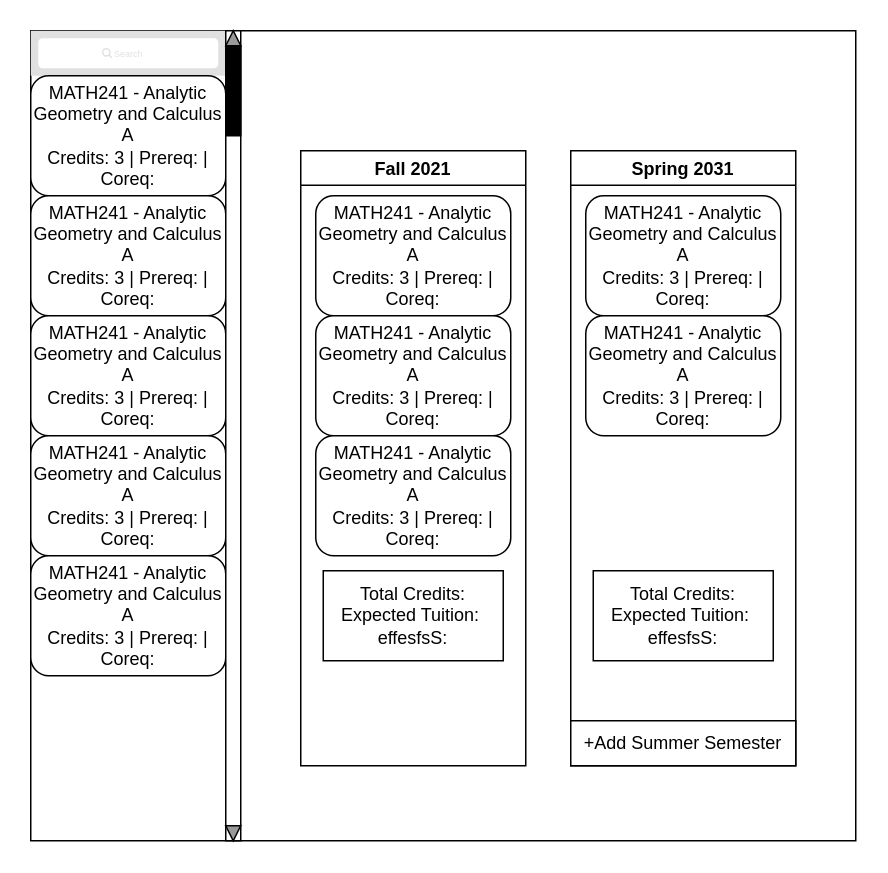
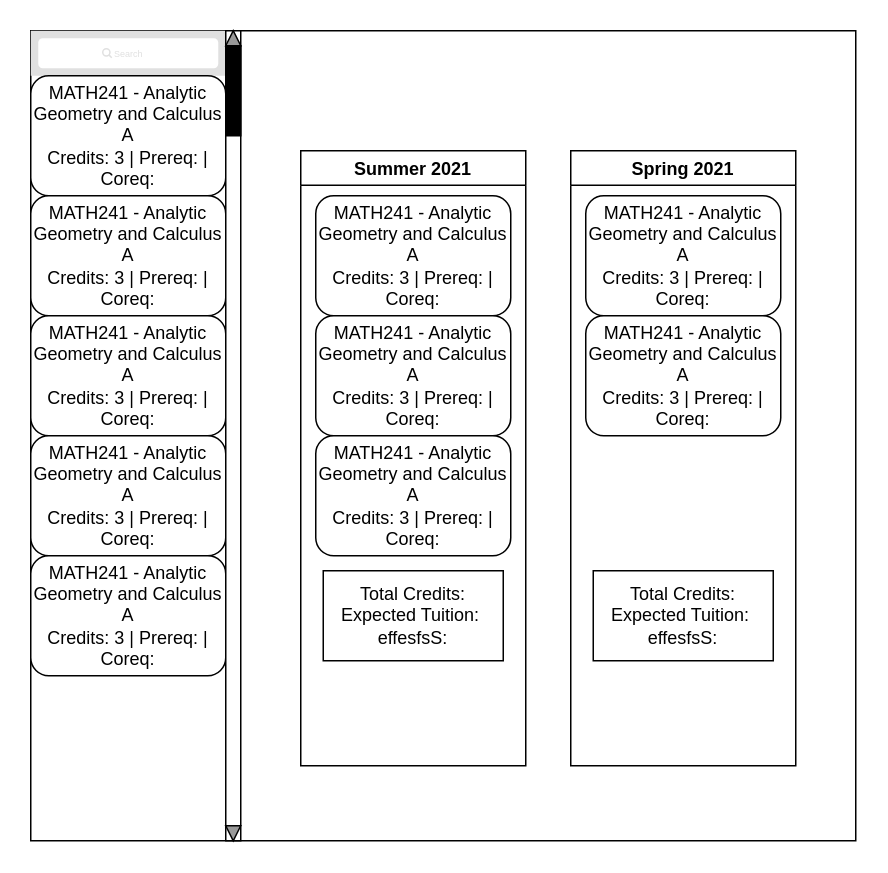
(413, 169) -> (413, 169)
(683, 169) -> (683, 169)
(683, 743) -> none
